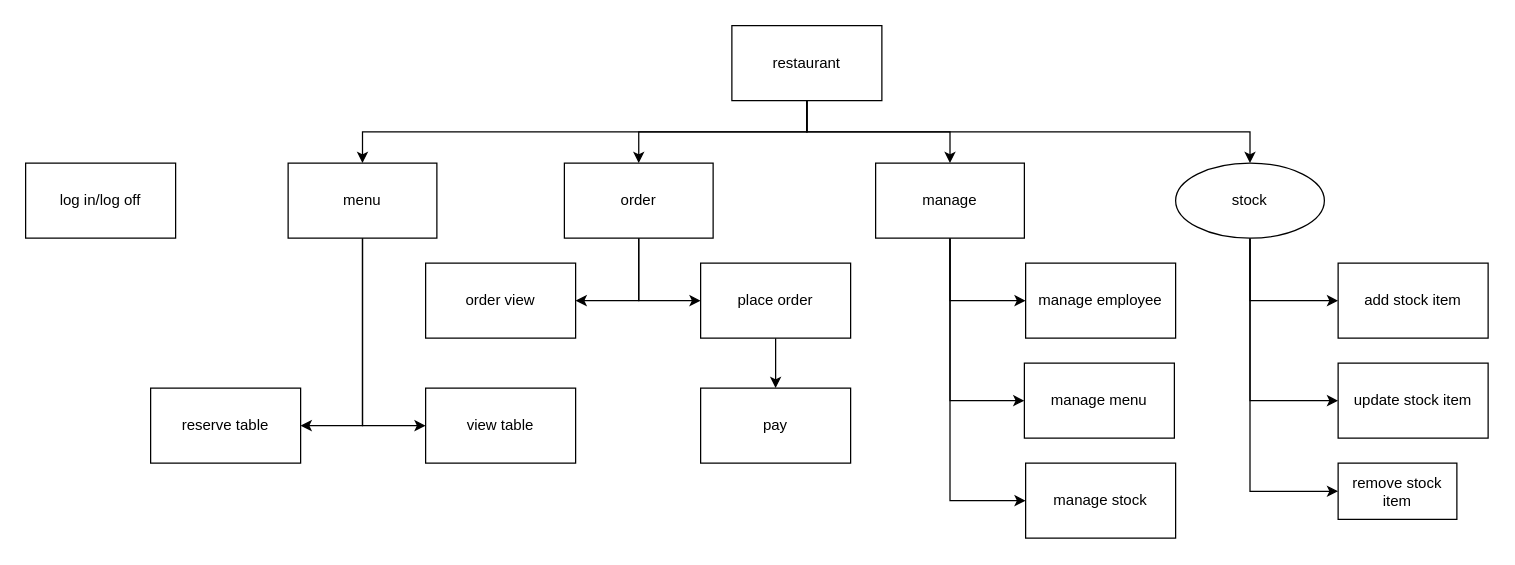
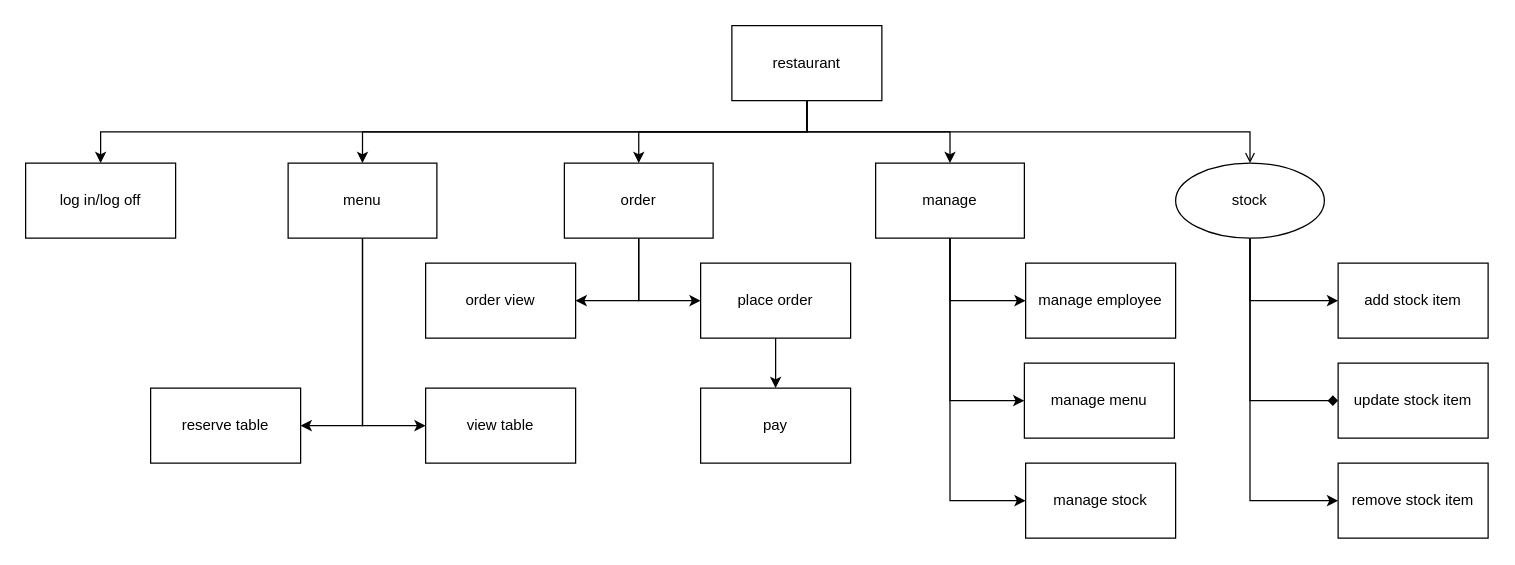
none -> (219, 132)
(1250, 153) -> (1250, 154)
(1328, 401) -> (1327, 401)
(1398, 491) -> (1413, 501)
